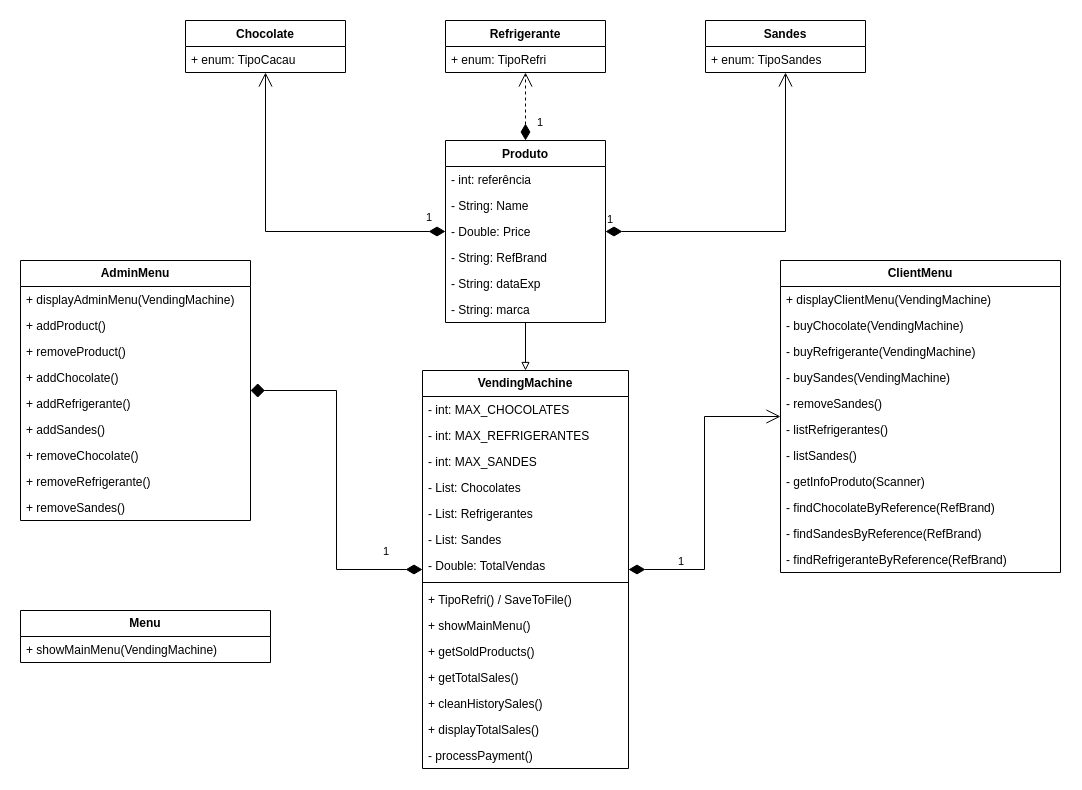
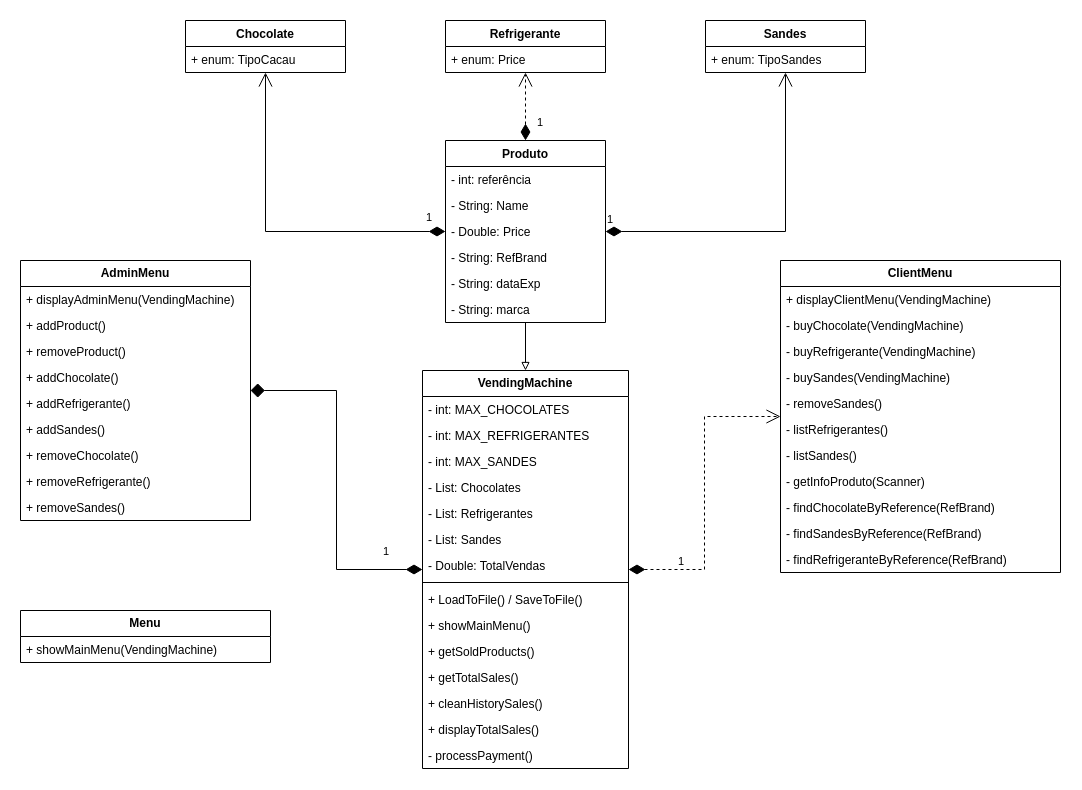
(501, 61) -> (489, 61)
(705, 487) -> (705, 487)
(512, 601) -> (515, 601)
